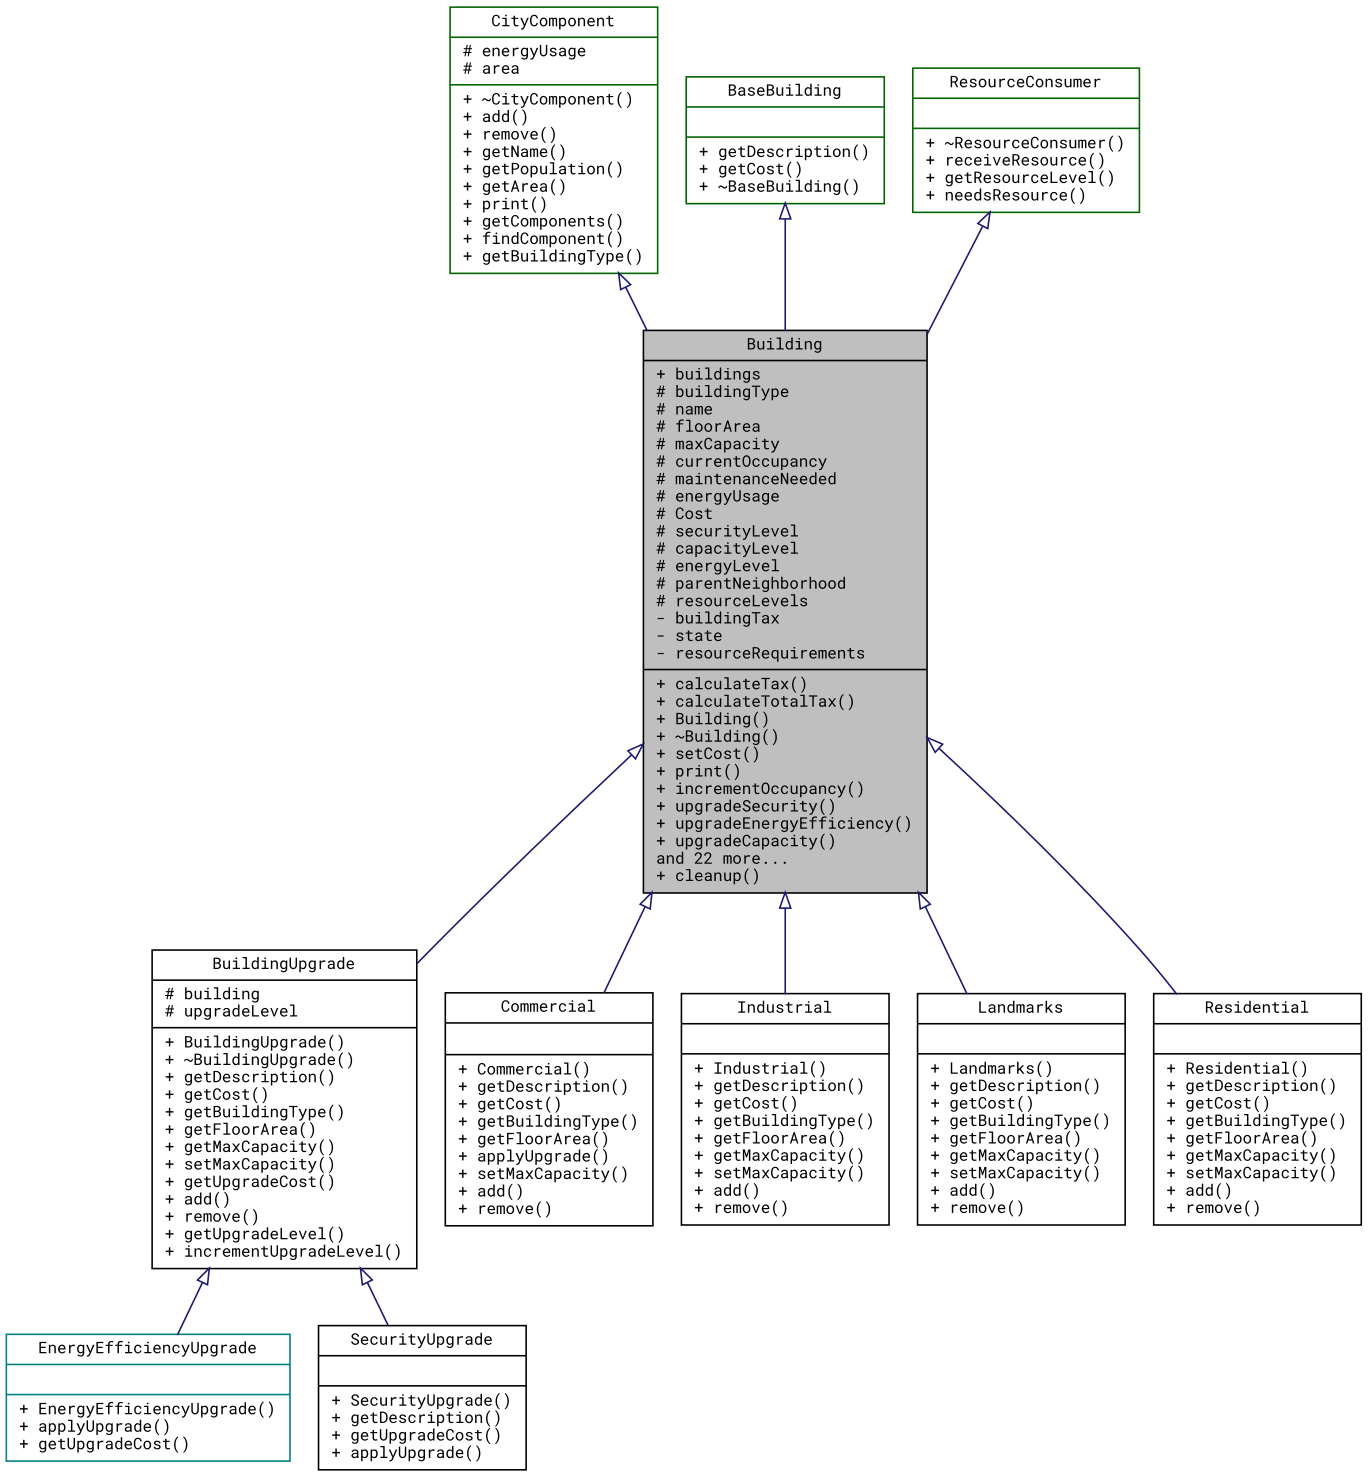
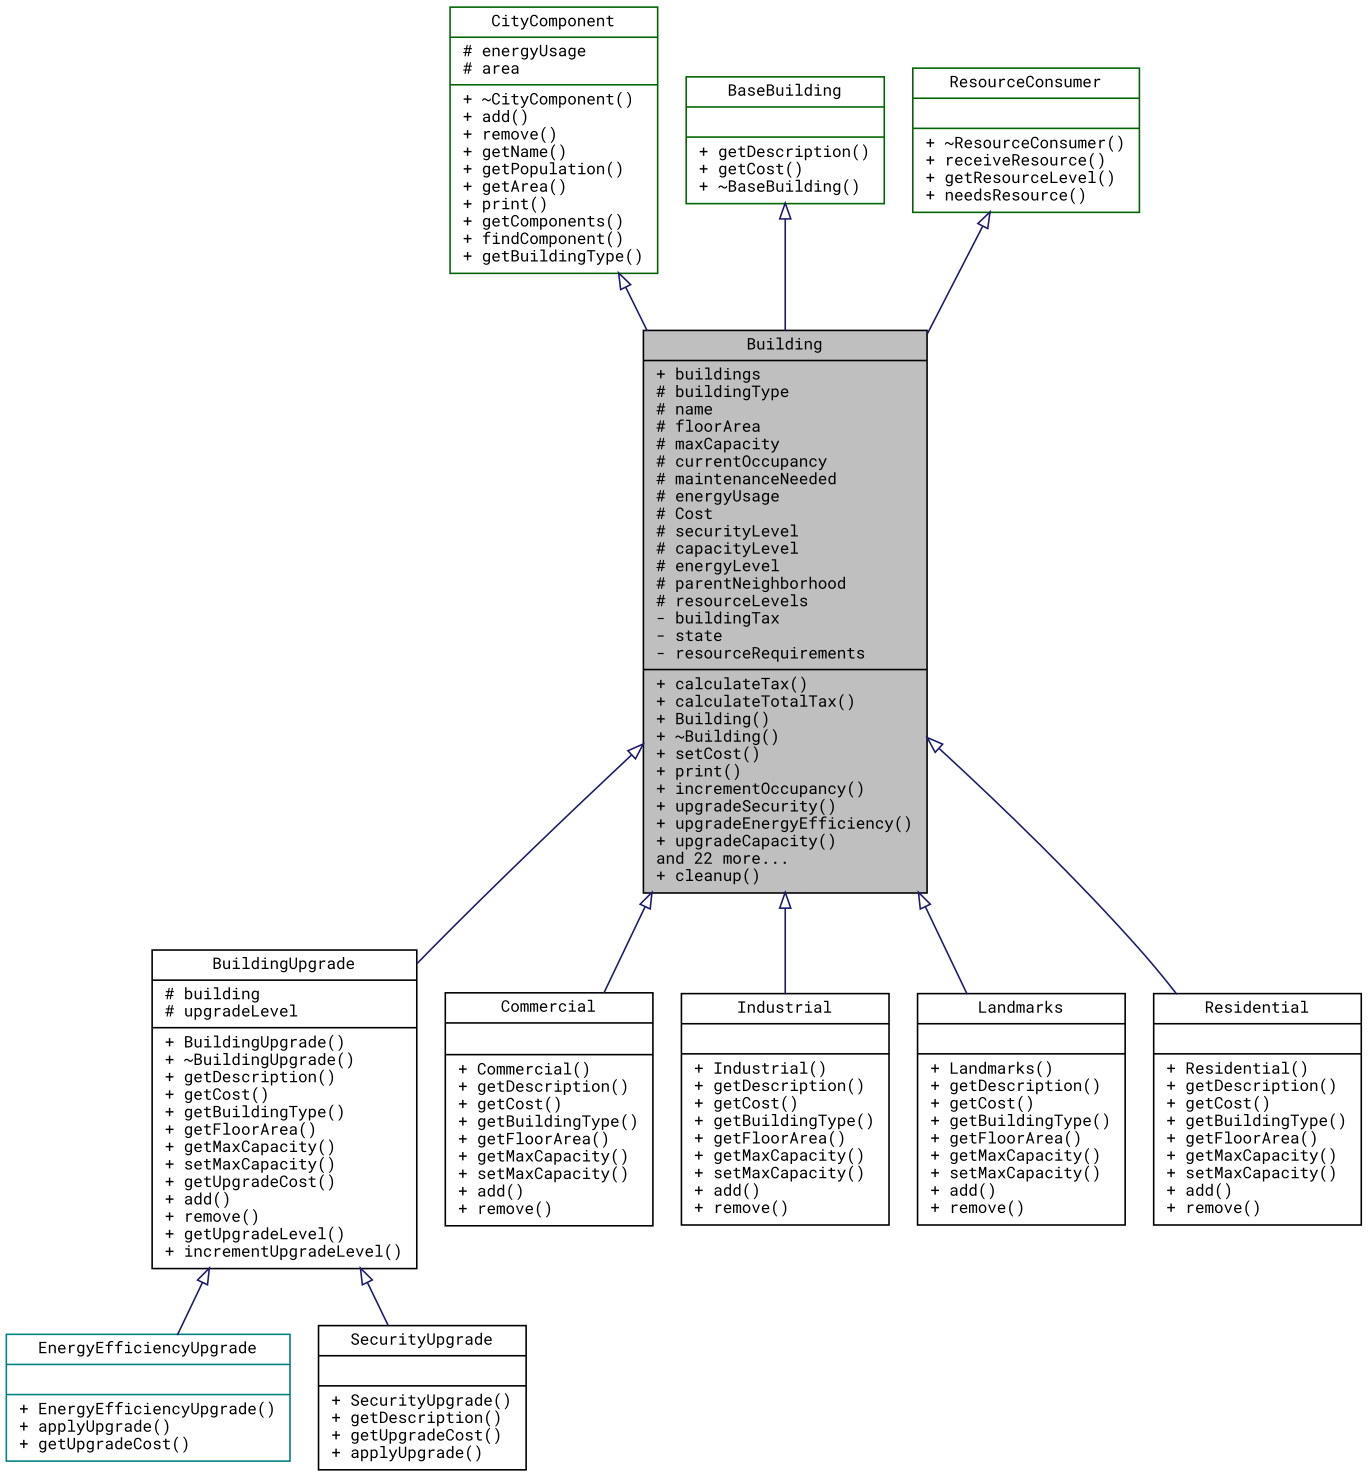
(535, 1157) -> (544, 1157)
